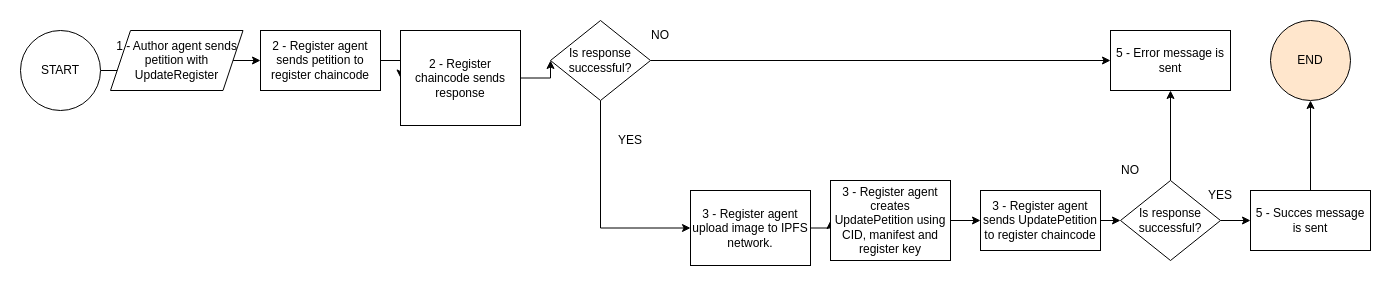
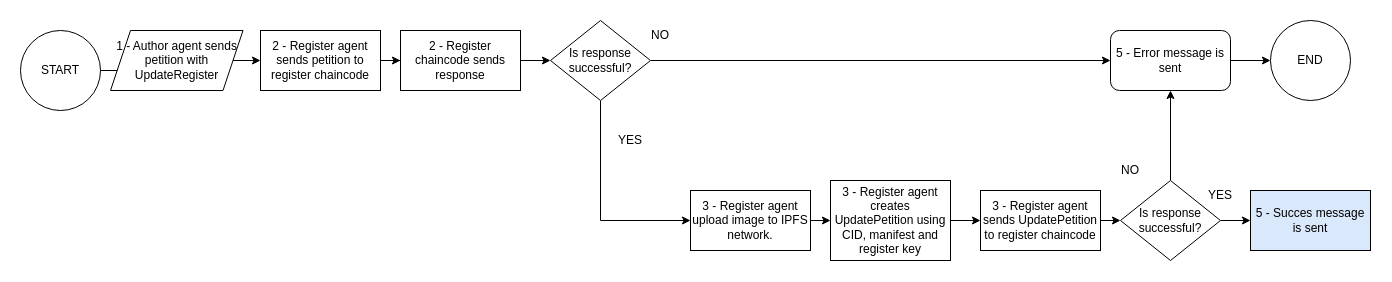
(1171, 61) -> (1171, 61)
none -> (1247, 61)
(1311, 61) -> (1311, 61)
(461, 78) -> (461, 61)
(1311, 149) -> none
(1311, 221) -> (1311, 221)
(751, 228) -> (751, 221)
